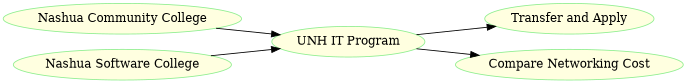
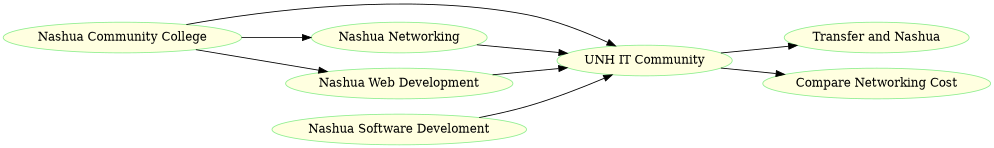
(569, 19) -> (877, 38)
none -> (399, 38)
(348, 42) -> (645, 61)
(122, 65) -> (399, 129)
none -> (399, 84)
